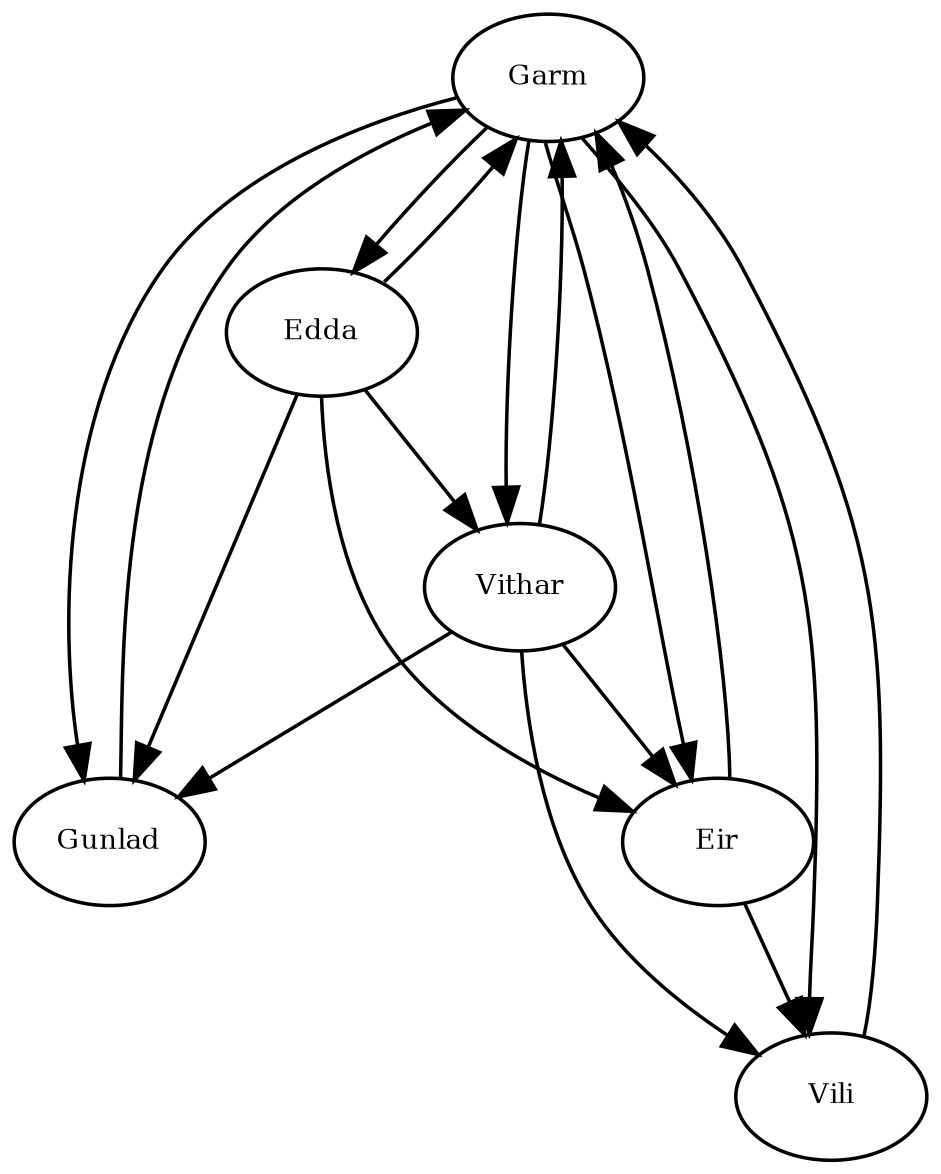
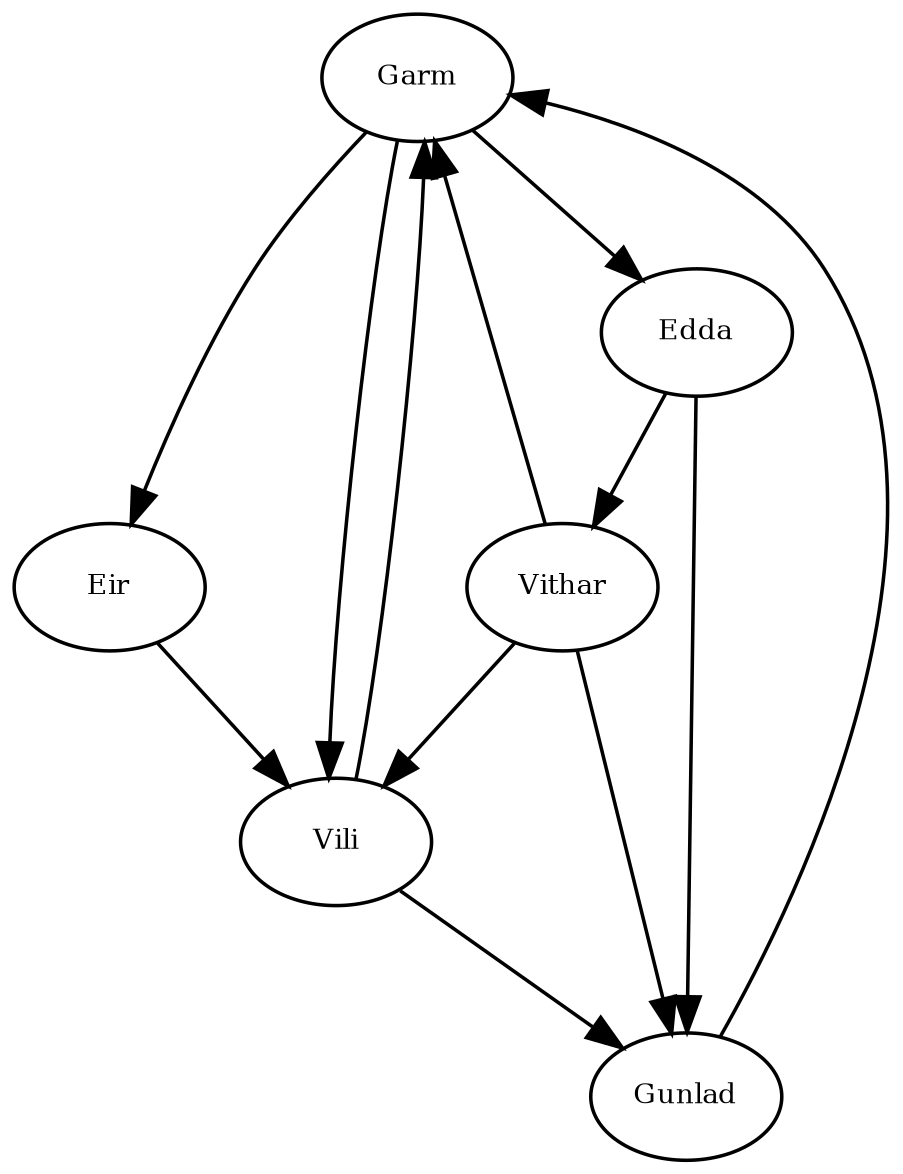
(440, 226) -> none
(511, 313) -> none
(126, 333) -> (496, 959)
(692, 467) -> none
(383, 635) -> none
(608, 701) -> none
